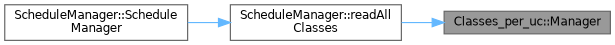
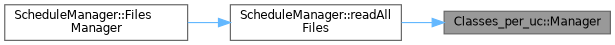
(96, 23) -> (96, 23)
(316, 23) -> (316, 23)
